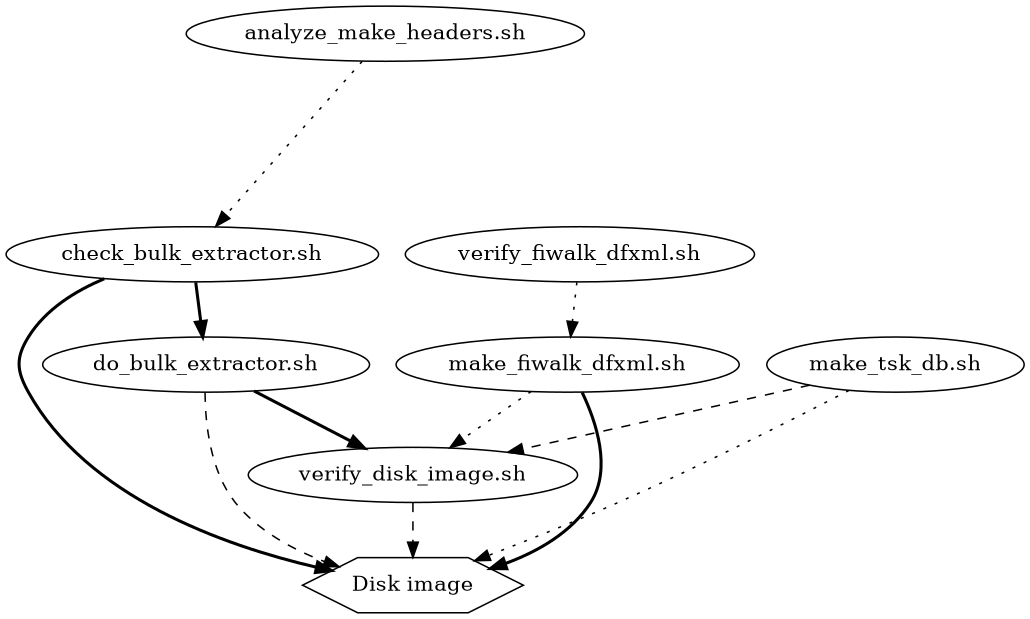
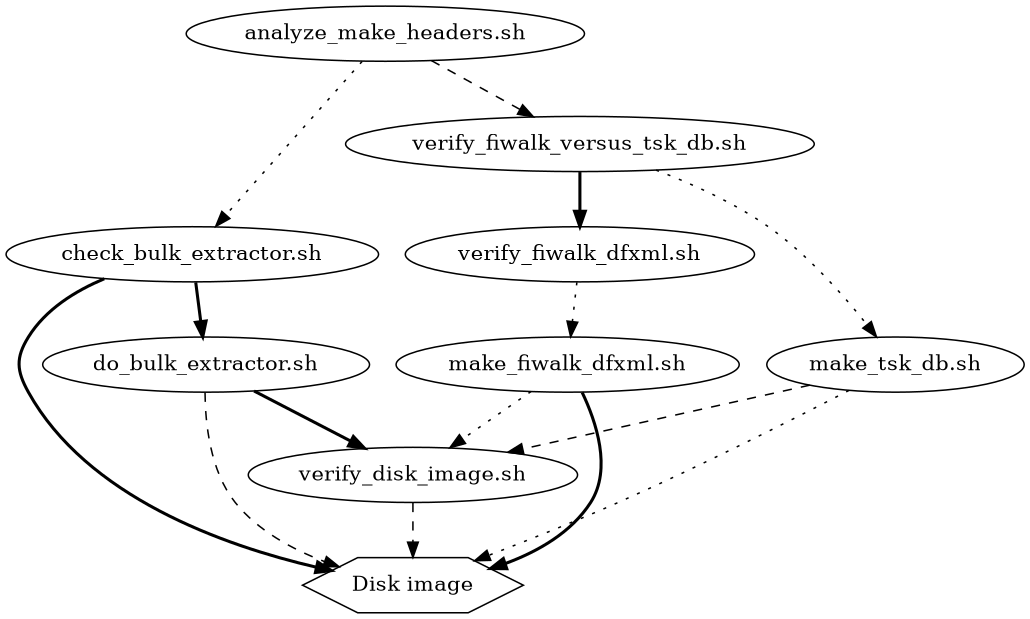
none -> (580, 144)
